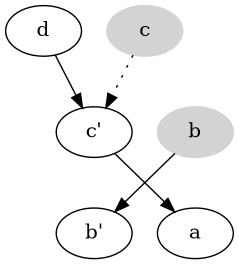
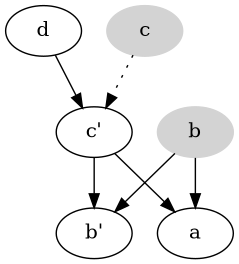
none -> (94, 176)
none -> (195, 176)
